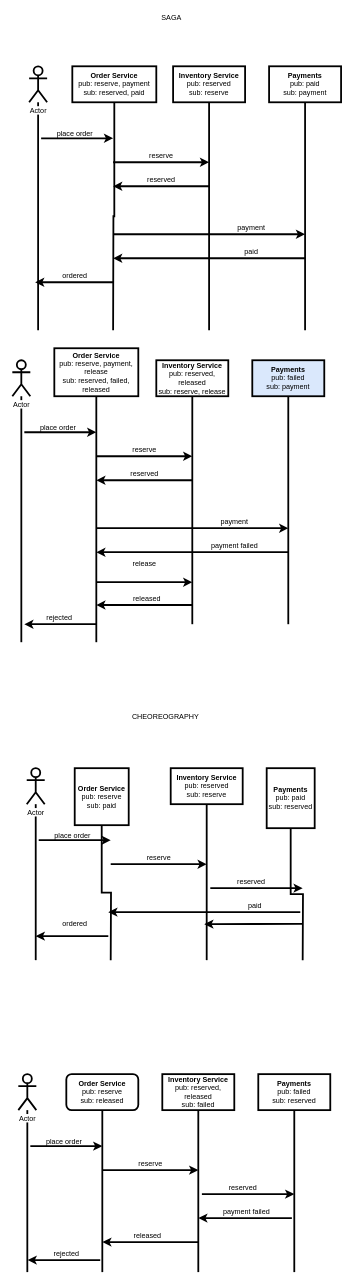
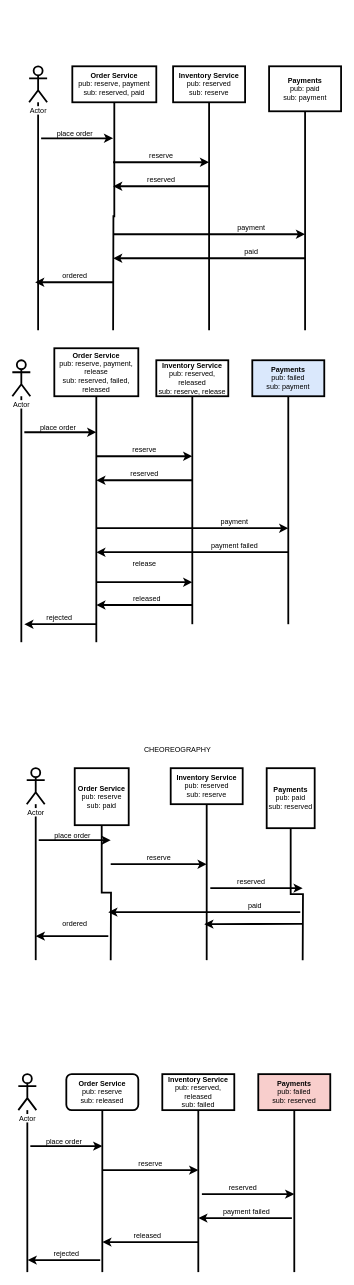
(171, 18) -> none
(305, 84) -> (305, 89)
(165, 717) -> (177, 750)
(294, 1092) -> (294, 1092)
